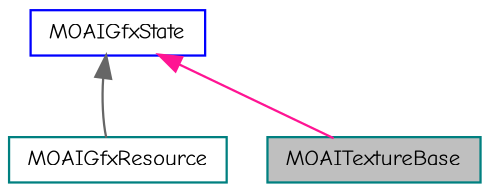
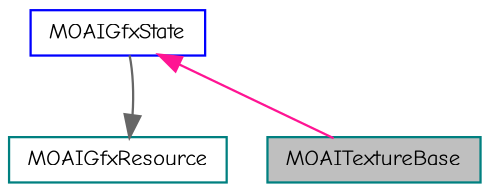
(103, 108) -> (133, 85)
